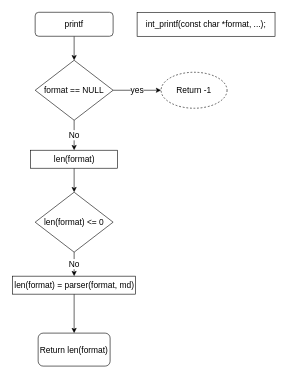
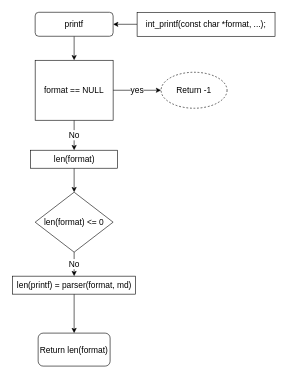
none -> (118, 24)
(74, 90) -> (74, 90)
(74, 285) -> (74, 285)
